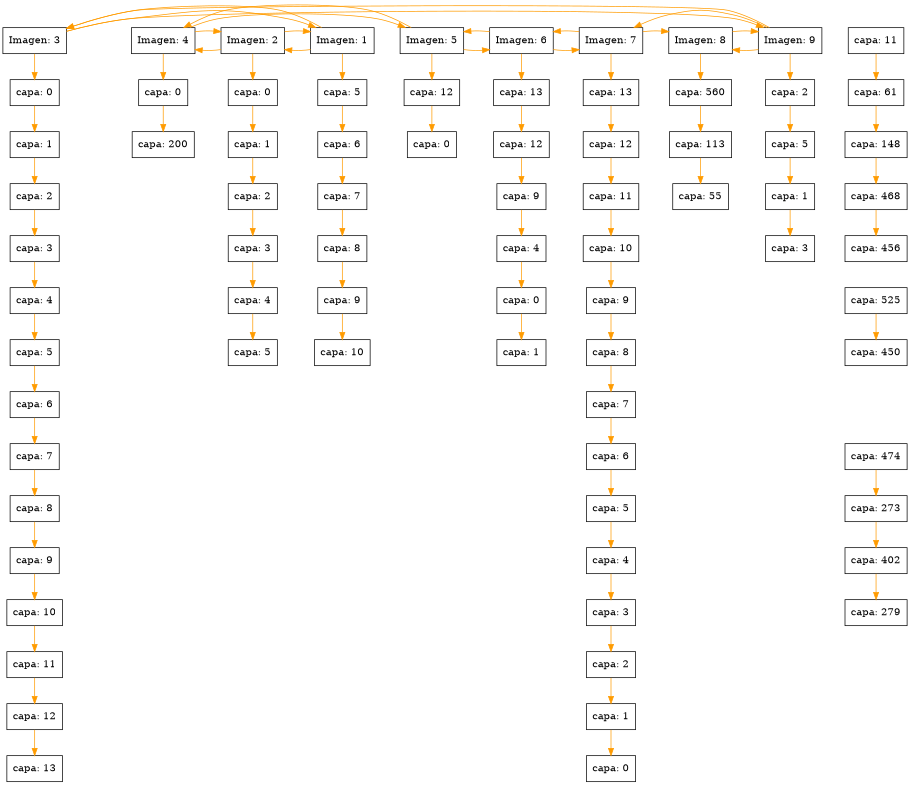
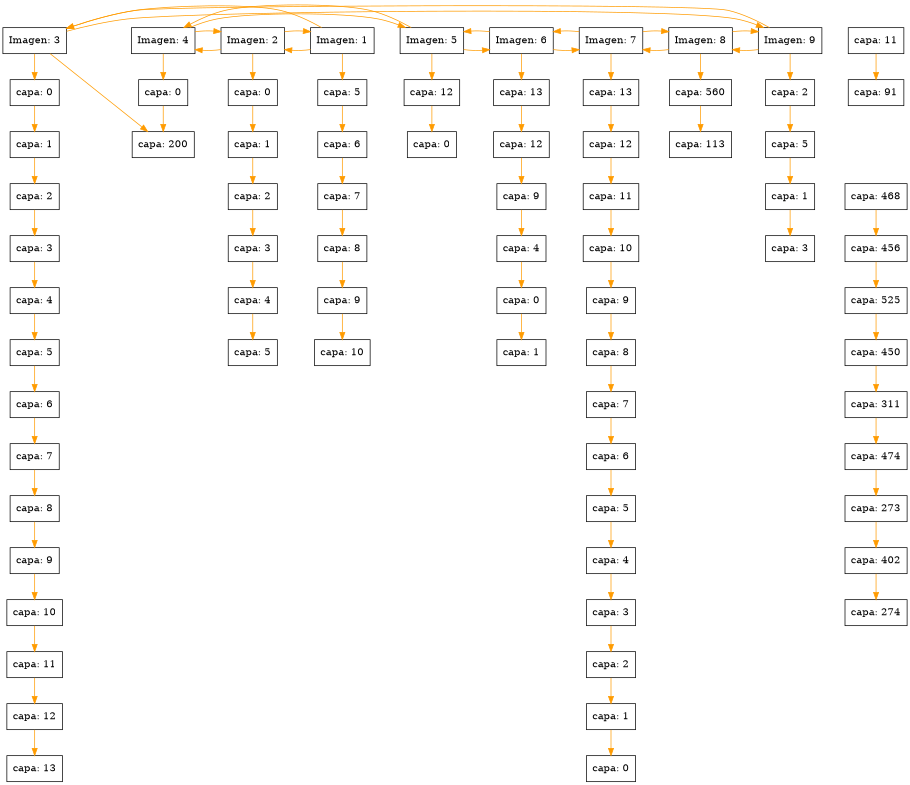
(704, 10) -> (659, 50)
(188, 12) -> (96, 90)
(876, 93) -> (876, 93)
(876, 145) -> none
(701, 197) -> none
none -> (876, 271)
none -> (876, 405)
(876, 613) -> (876, 613)
